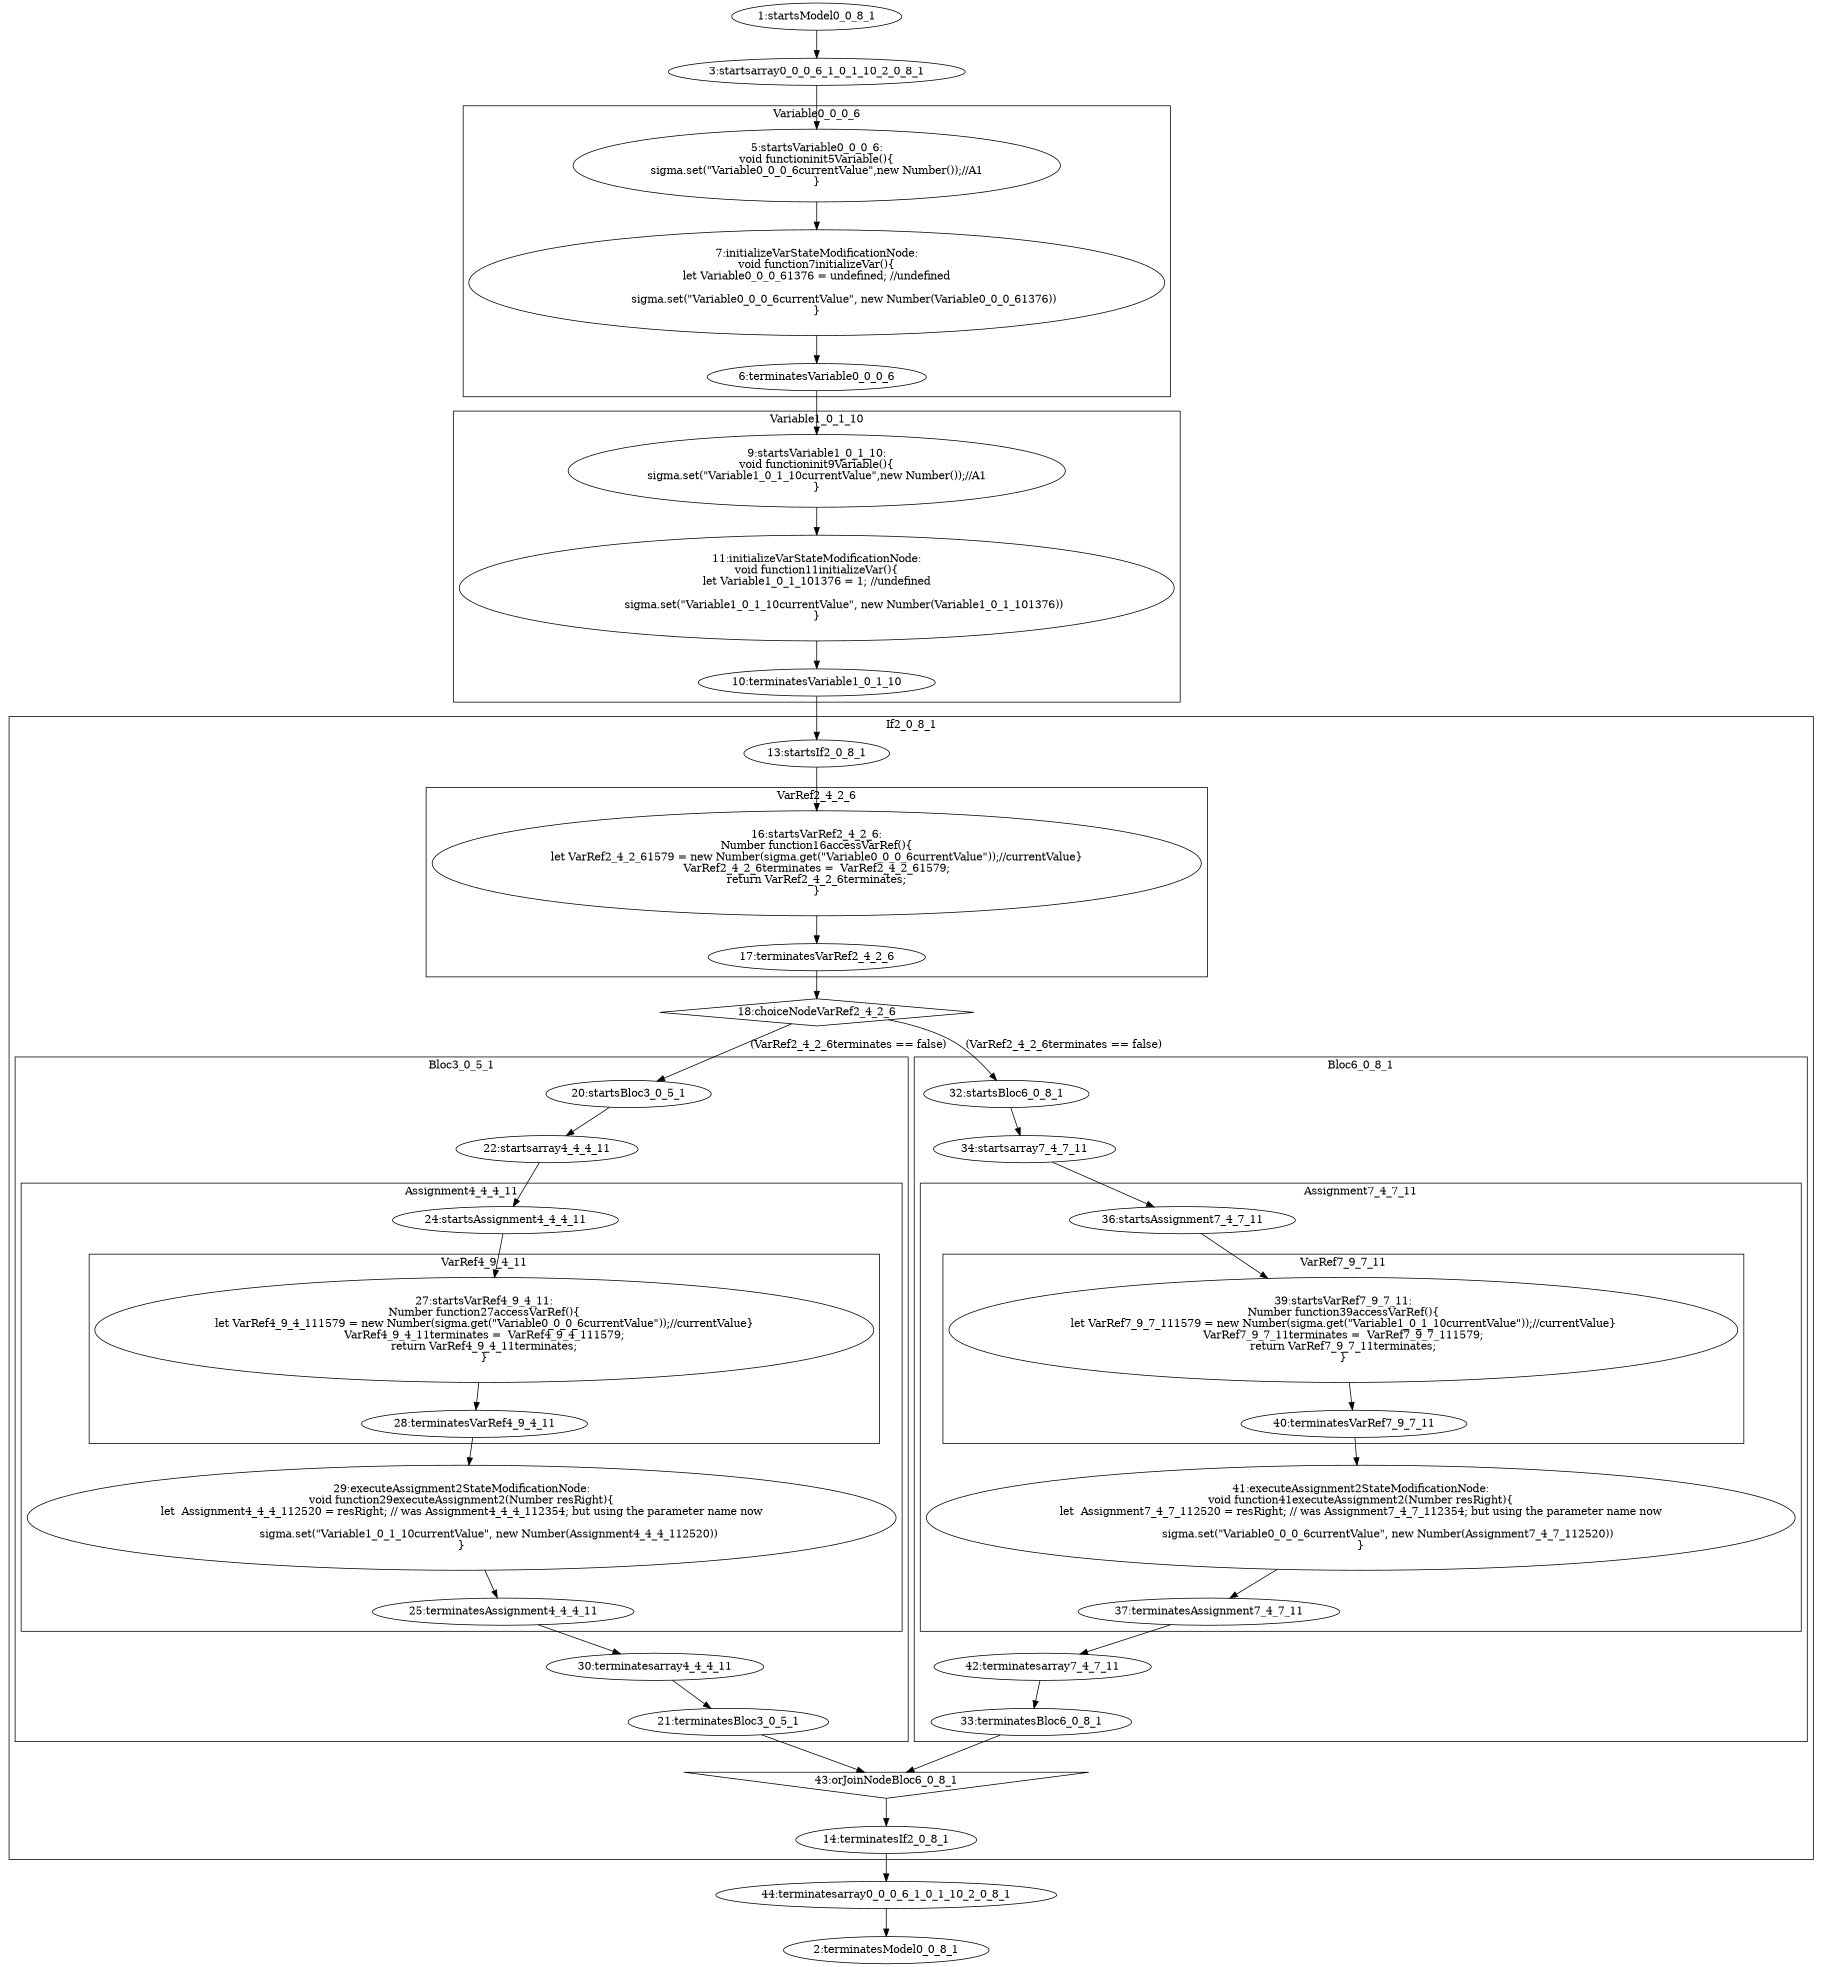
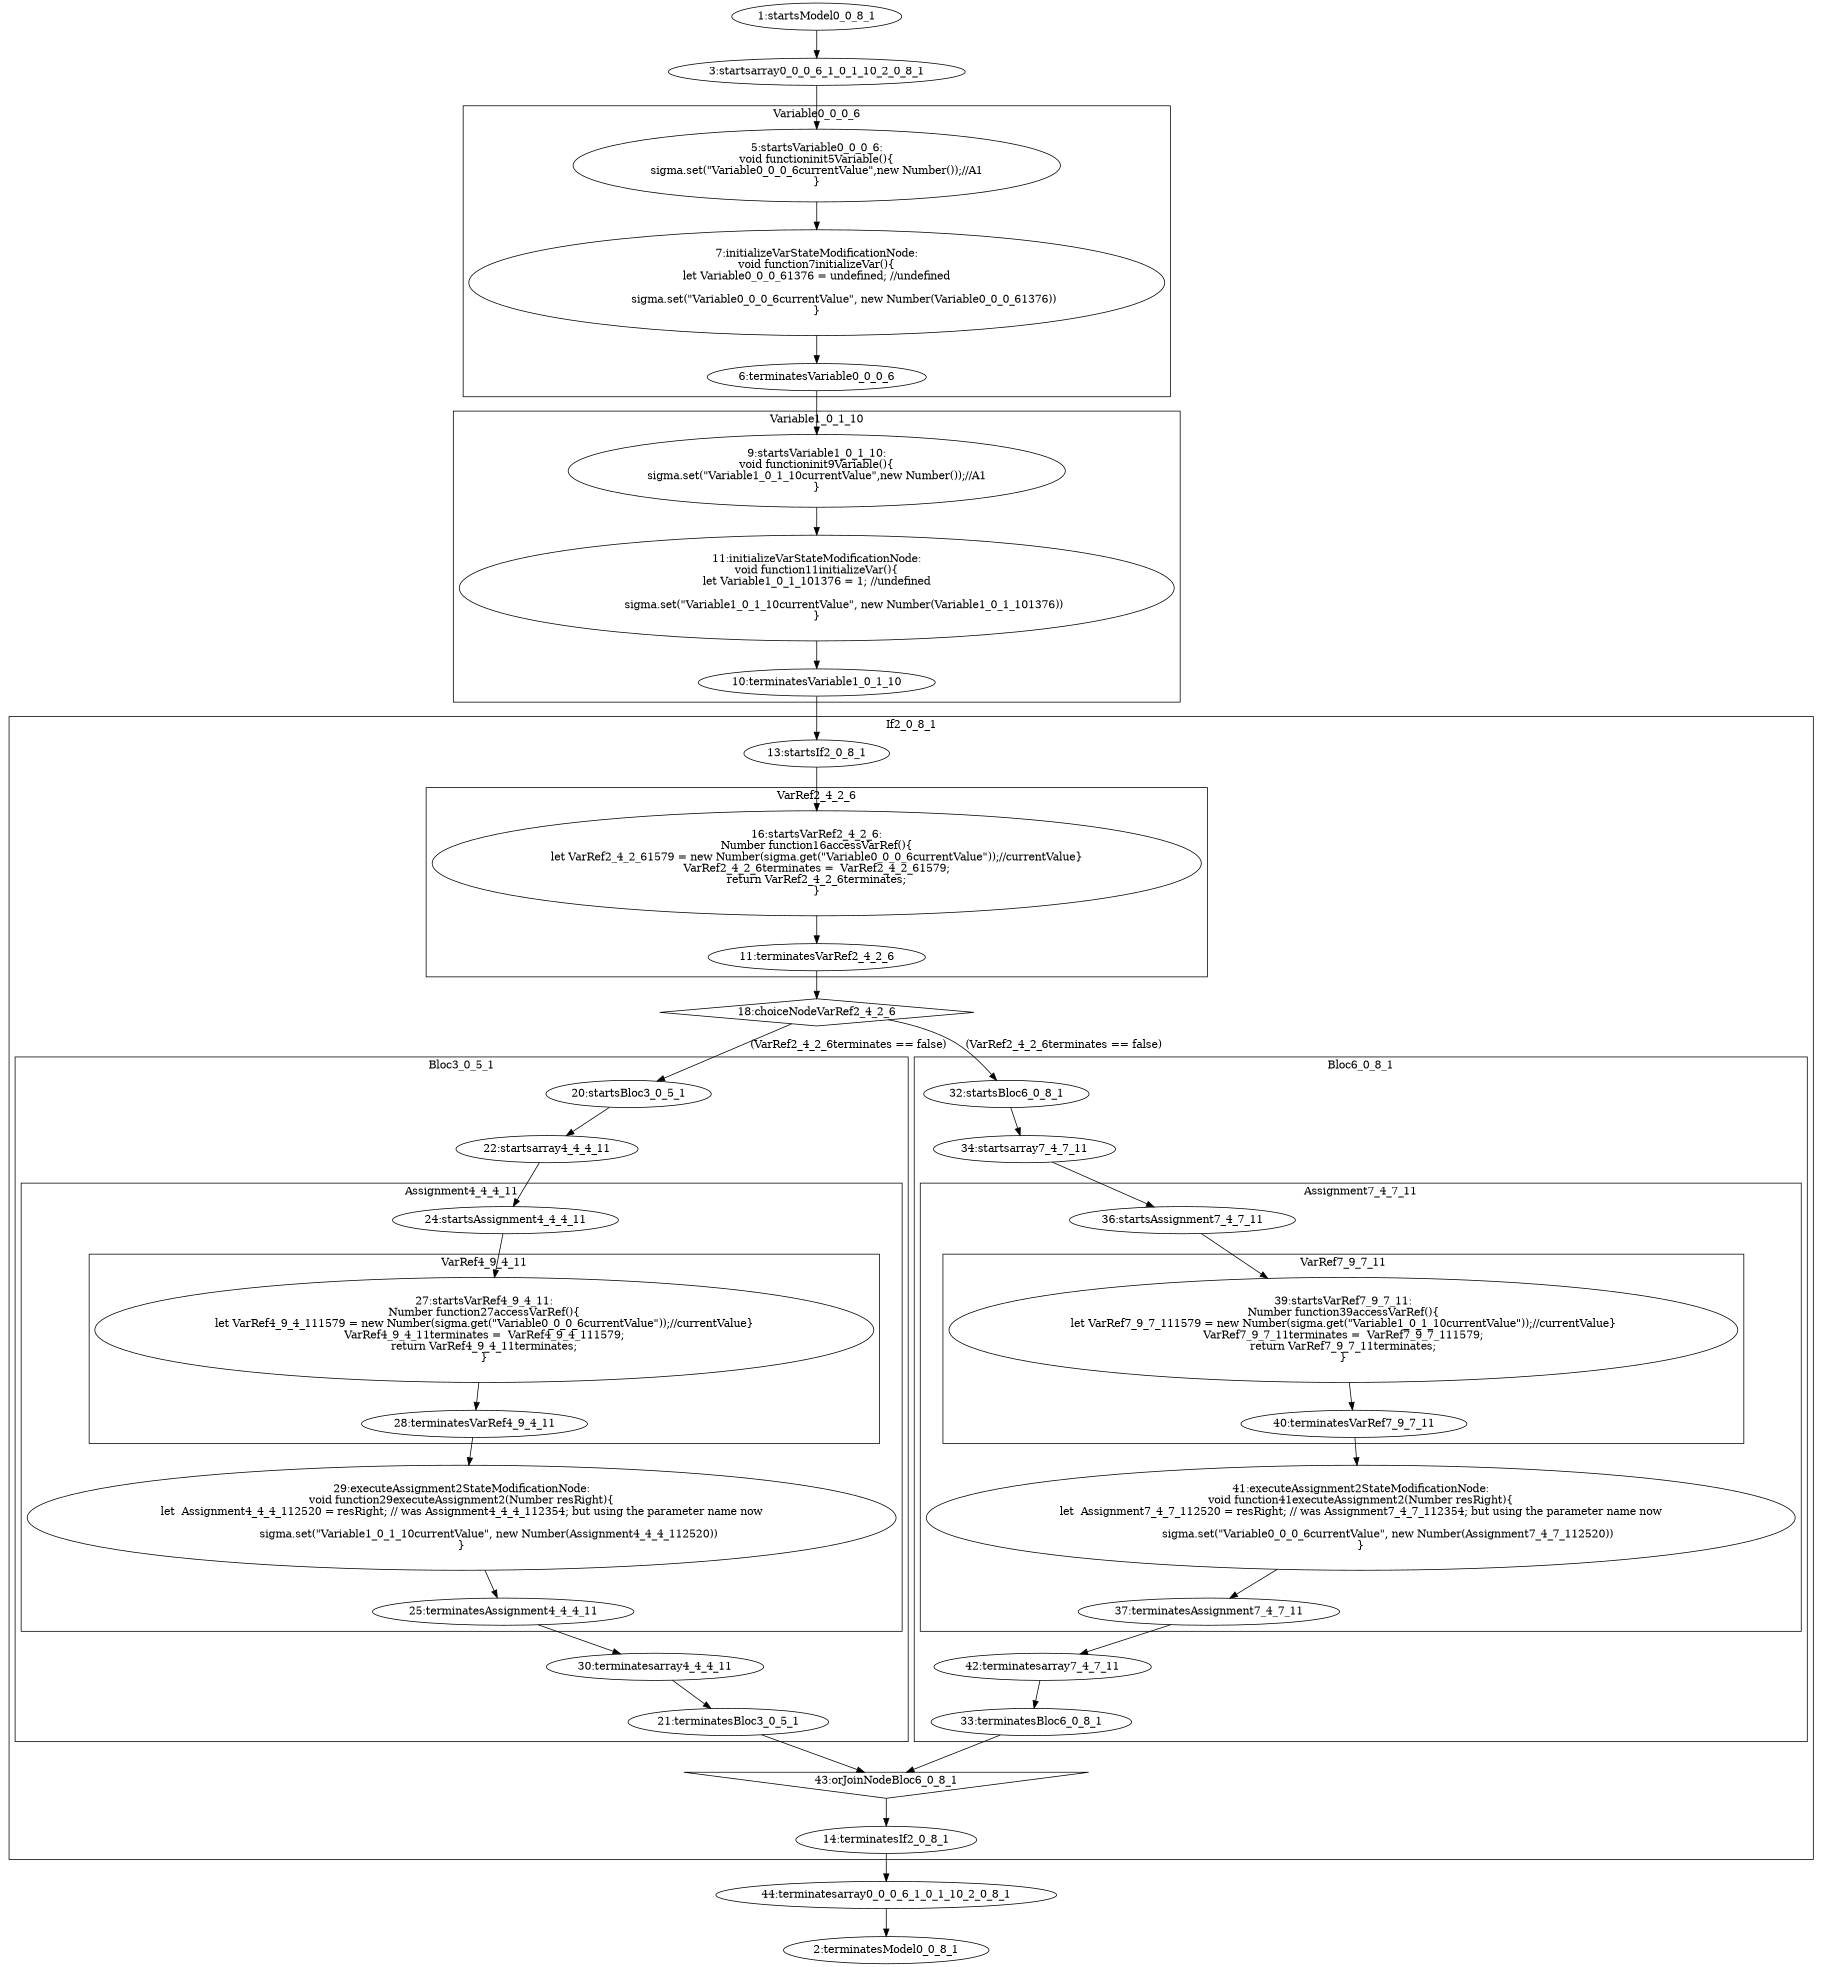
(817, 957) -> (817, 957)
